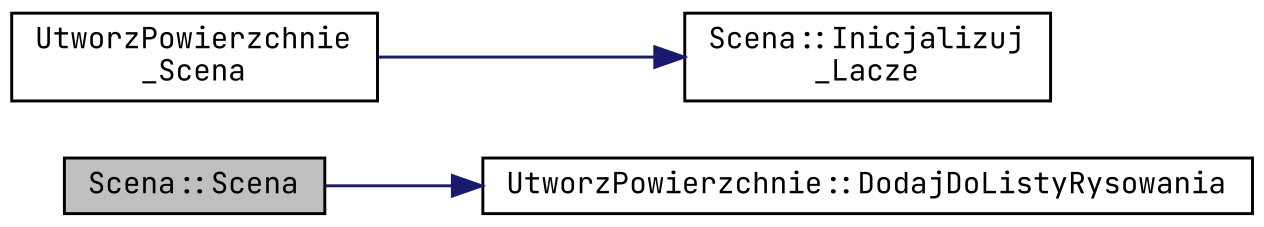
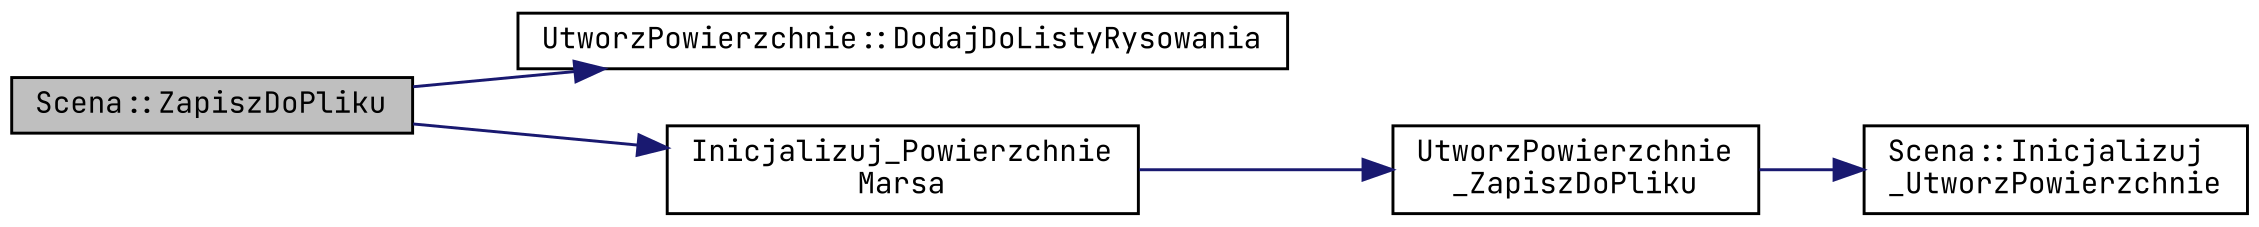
(195, 57) -> (1576, 170)
(868, 57) -> (2056, 170)
none -> (903, 170)
(195, 186) -> (212, 105)
